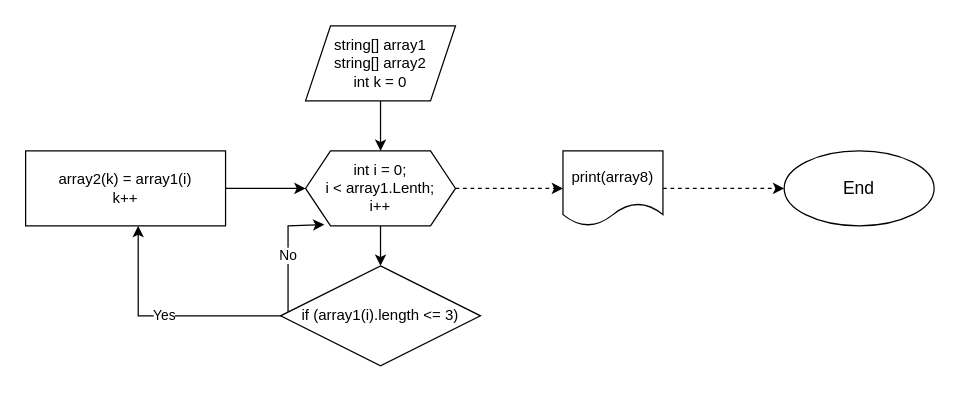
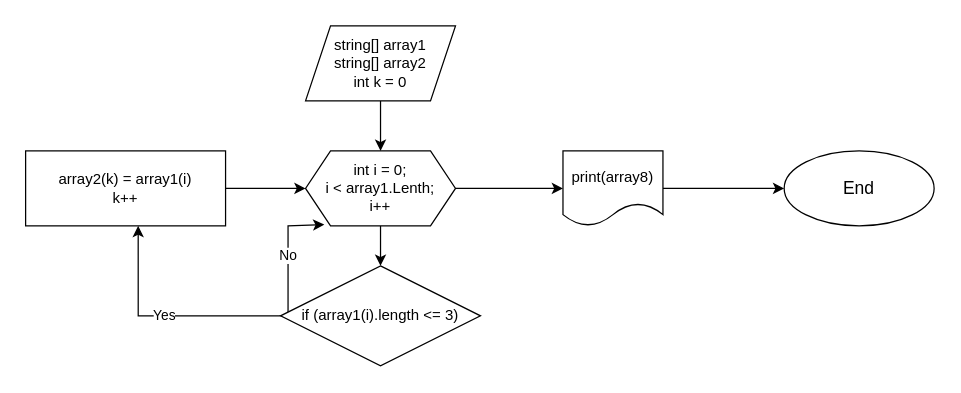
(505, 188) -> (505, 188)
(720, 188) -> (720, 188)
